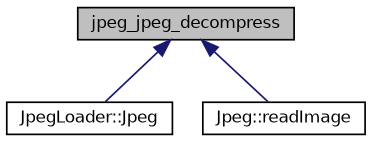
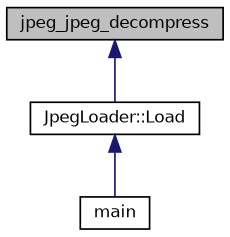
(90, 118) -> (115, 118)
(284, 118) -> none
none -> (115, 213)
